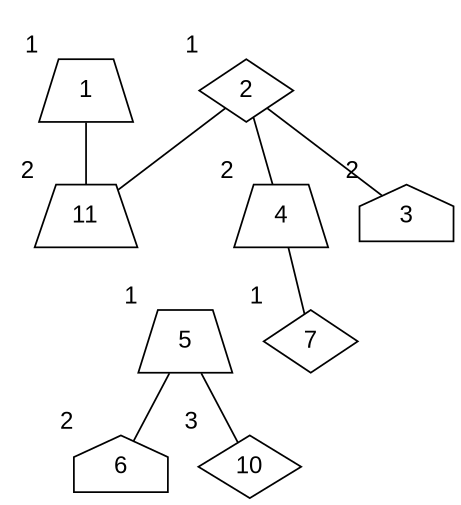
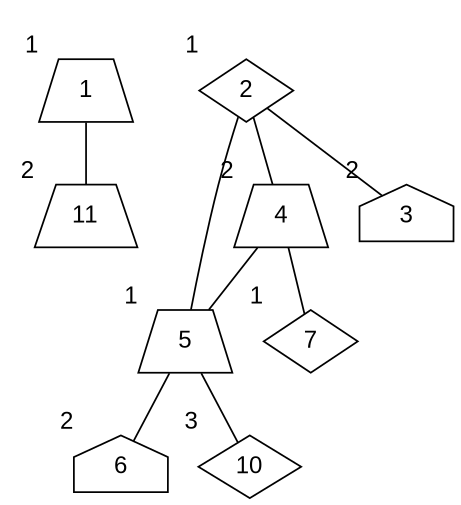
(172, 149) -> (212, 213)
none -> (233, 279)
